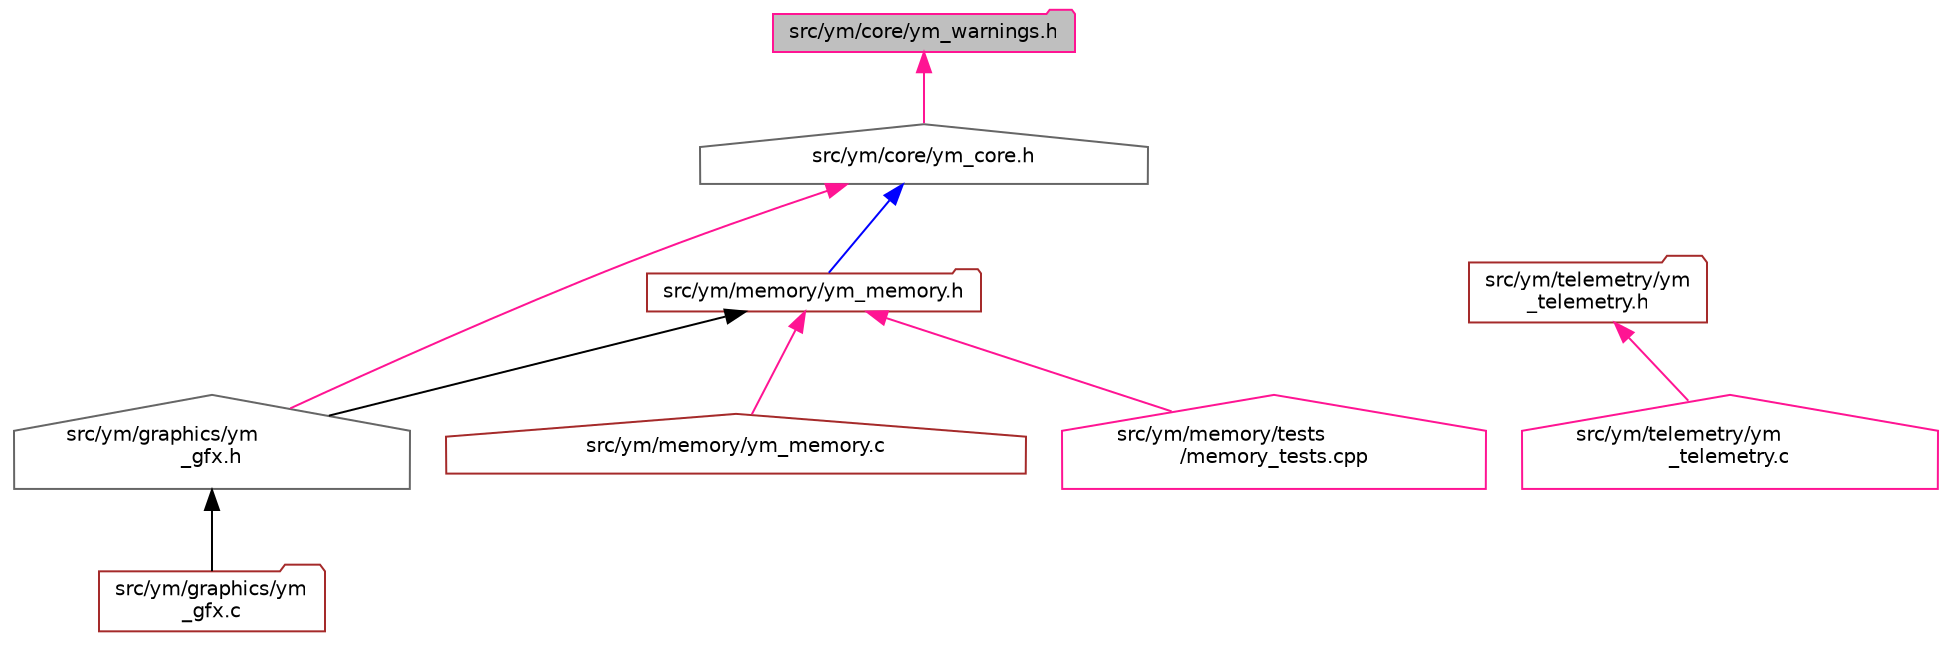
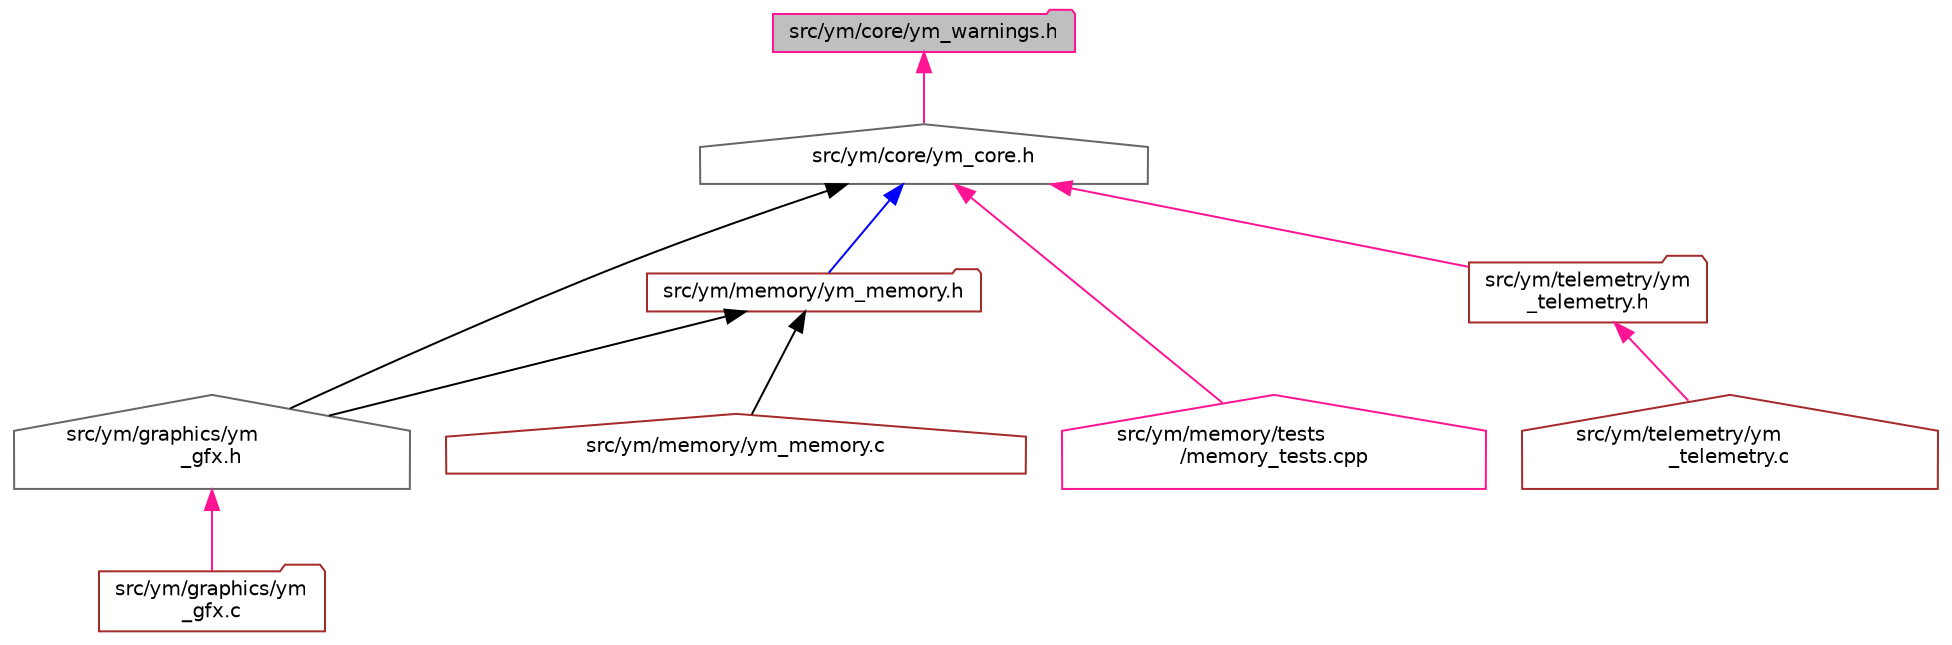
none -> (1270, 228)
(556, 292) -> (556, 292)
(1029, 365) -> (1097, 300)
(774, 372) -> (774, 372)
(1730, 447) -> (1730, 447)
(212, 541) -> (212, 541)
